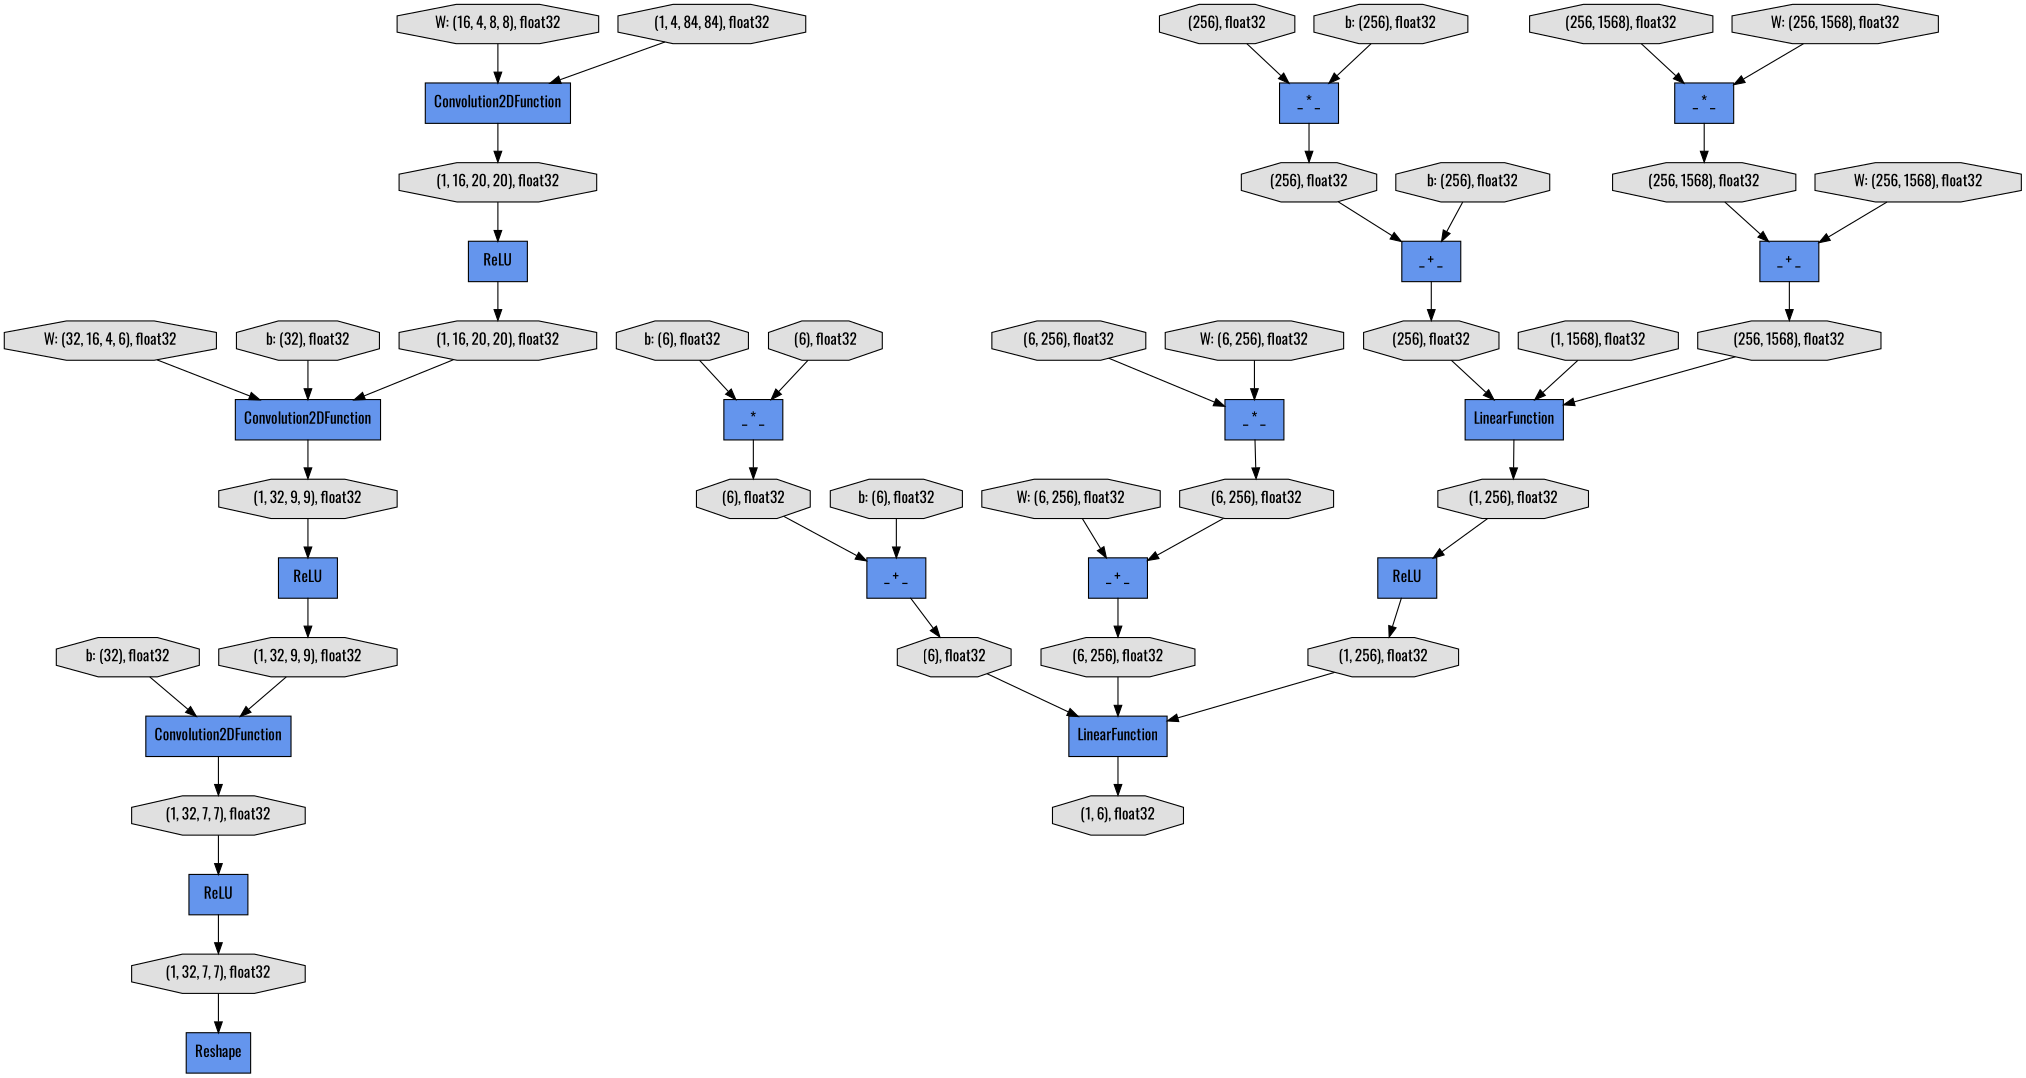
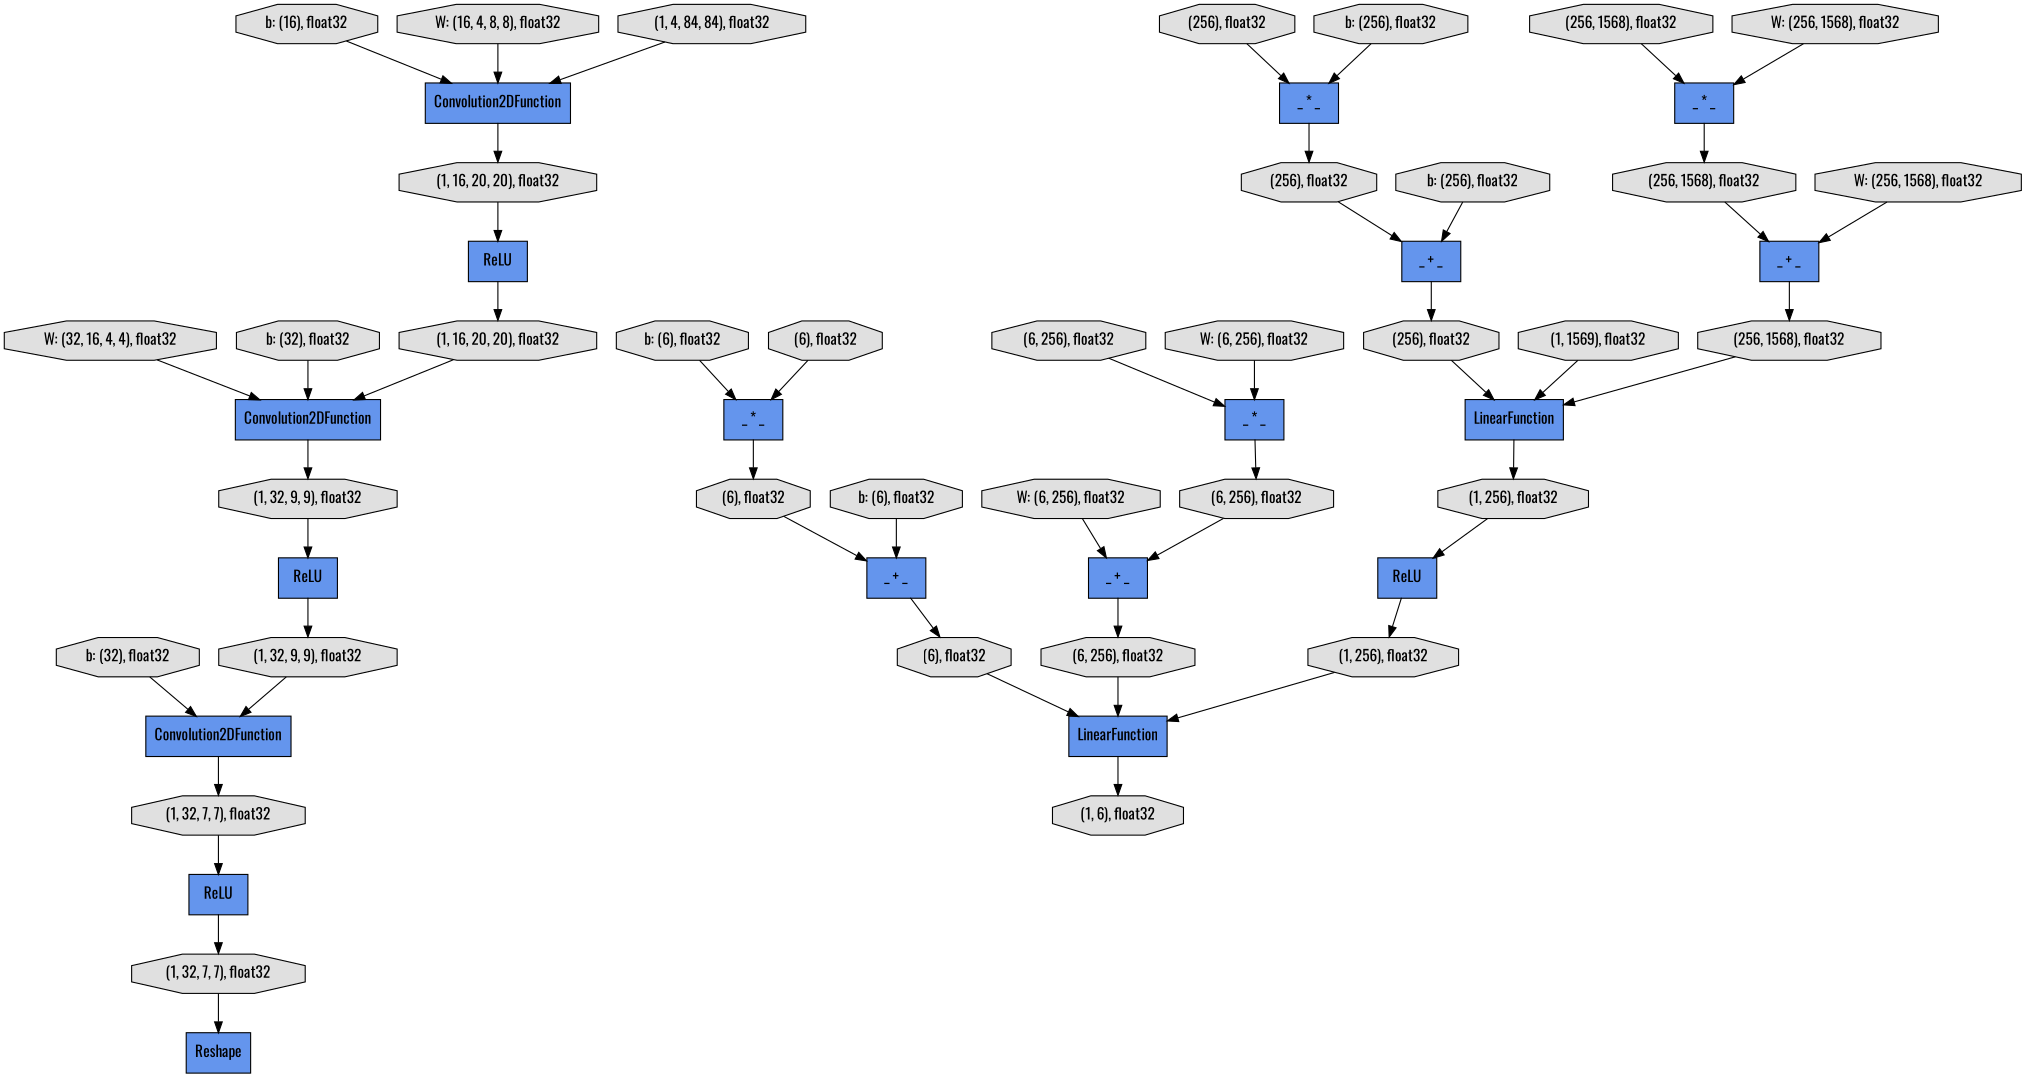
none -> (307, 24)
(110, 341) -> (110, 341)
(1598, 341) -> (1598, 341)
